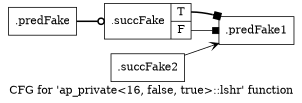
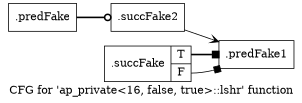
(87, 21) -> (91, 17)
